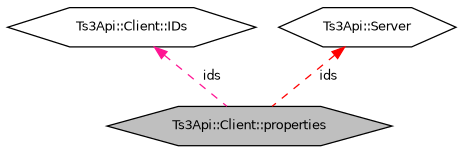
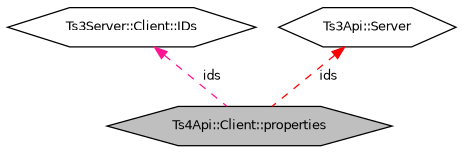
(132, 27) -> (132, 27)
(250, 126) -> (250, 126)
